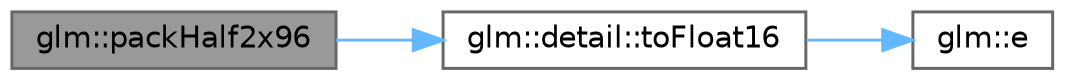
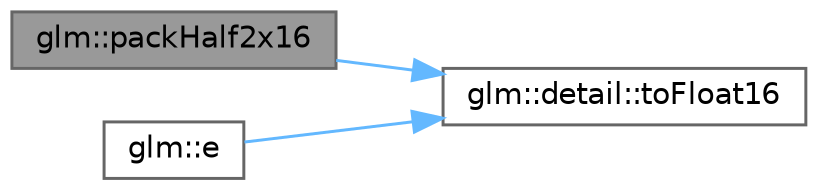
(174, 40) -> (174, 40)
(844, 40) -> (329, 132)
